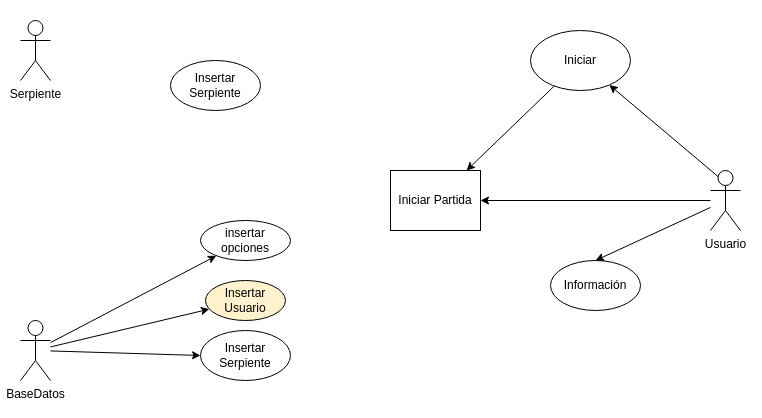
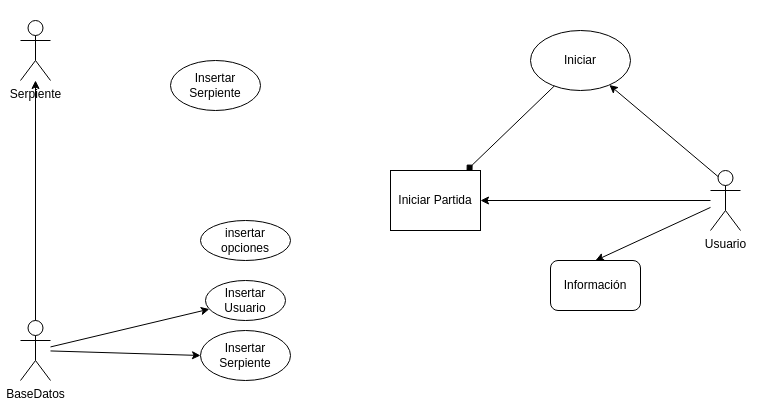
(473, 165) -> (473, 164)
(596, 286) -> (596, 286)
(131, 301) -> (36, 204)
(246, 301) -> (246, 301)
